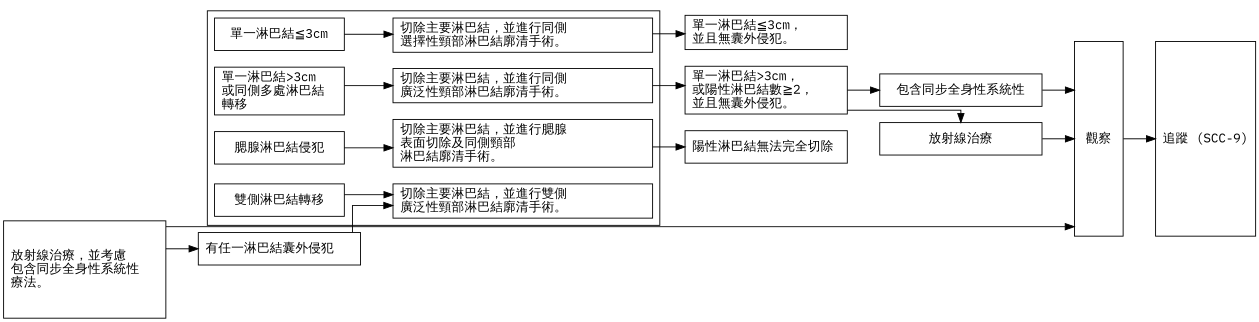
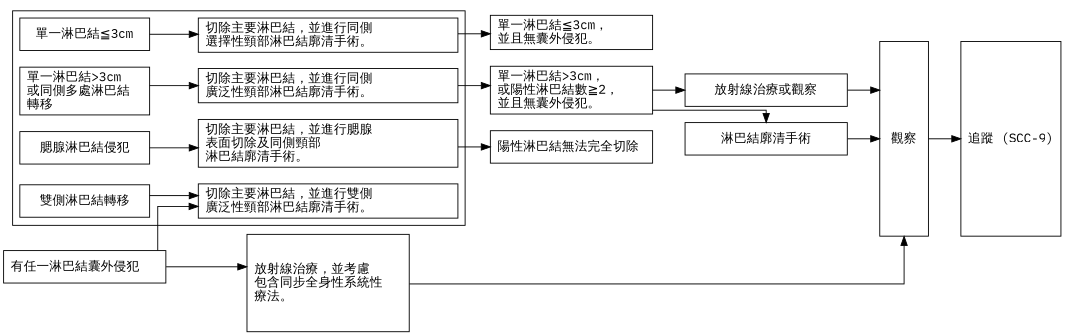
(961, 90) -> (766, 90)
(961, 139) -> (766, 139)
(177, 249) -> (202, 267)
